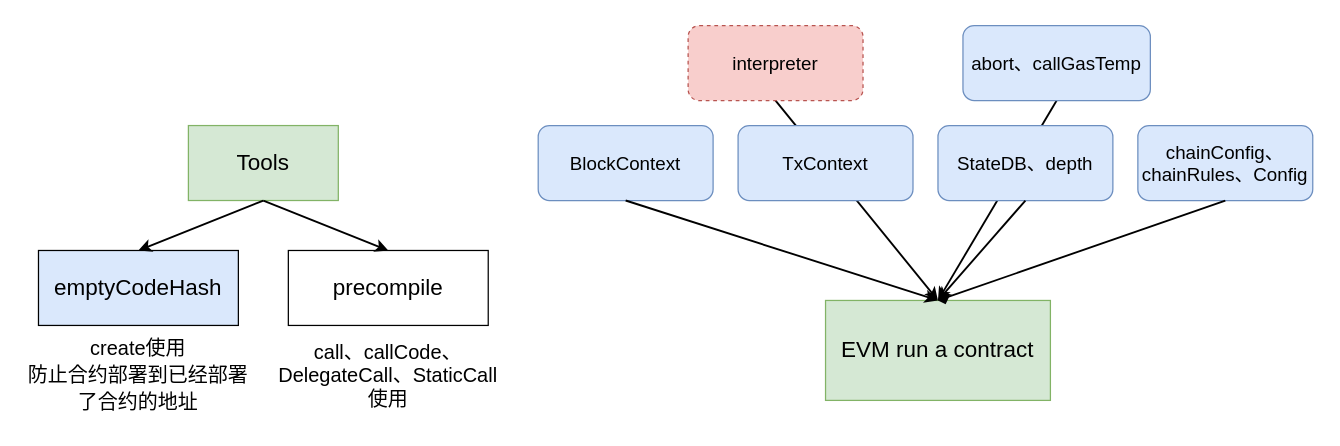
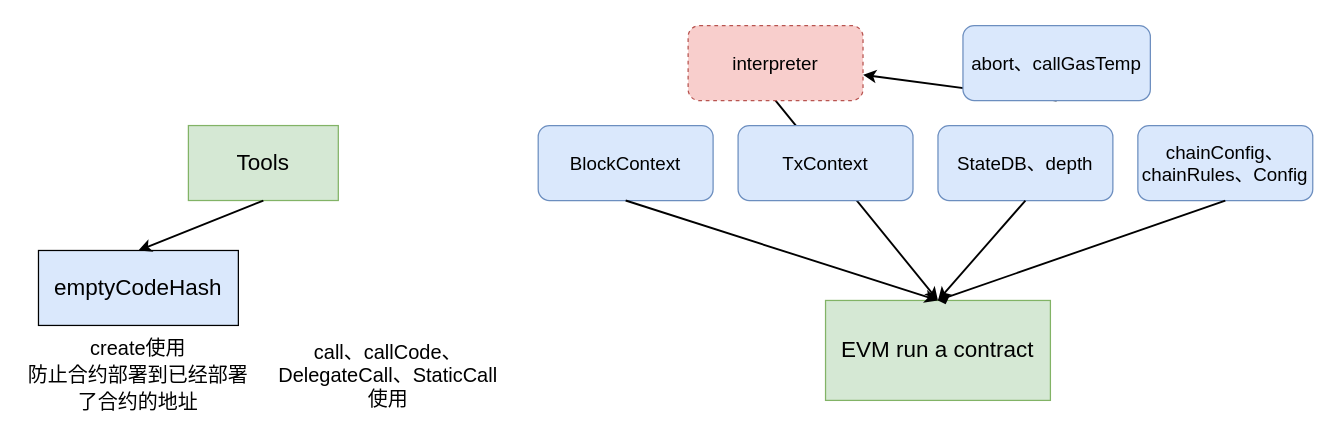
(322, 224) -> none
(971, 245) -> (918, 82)
(388, 288) -> none
